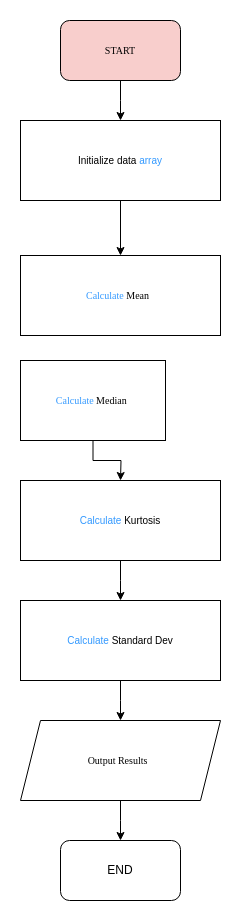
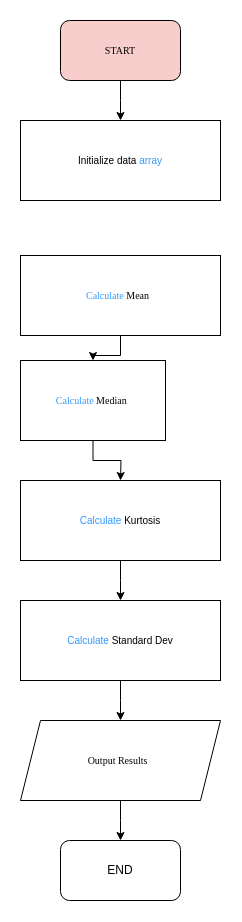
(121, 225) -> none
none -> (116, 356)
